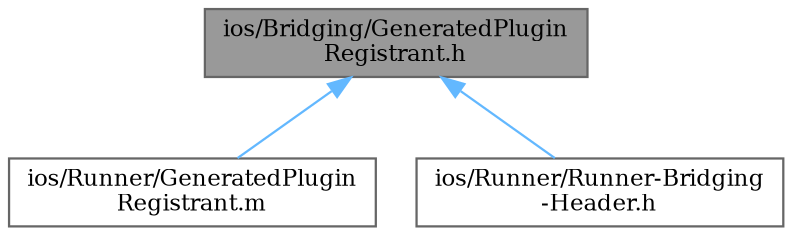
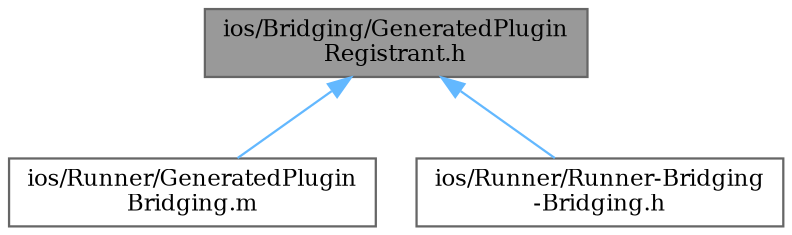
(192, 192) -> (192, 192)
(600, 192) -> (600, 192)
